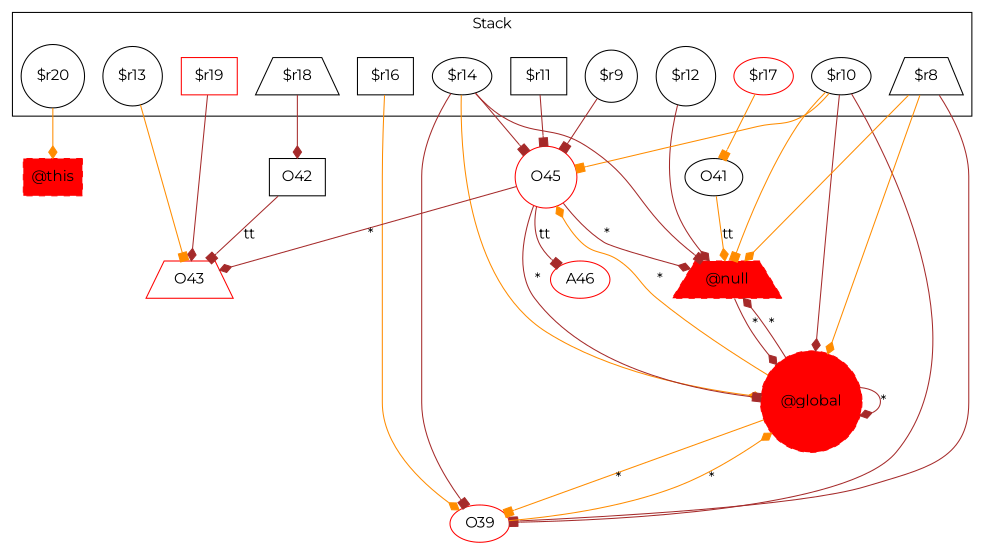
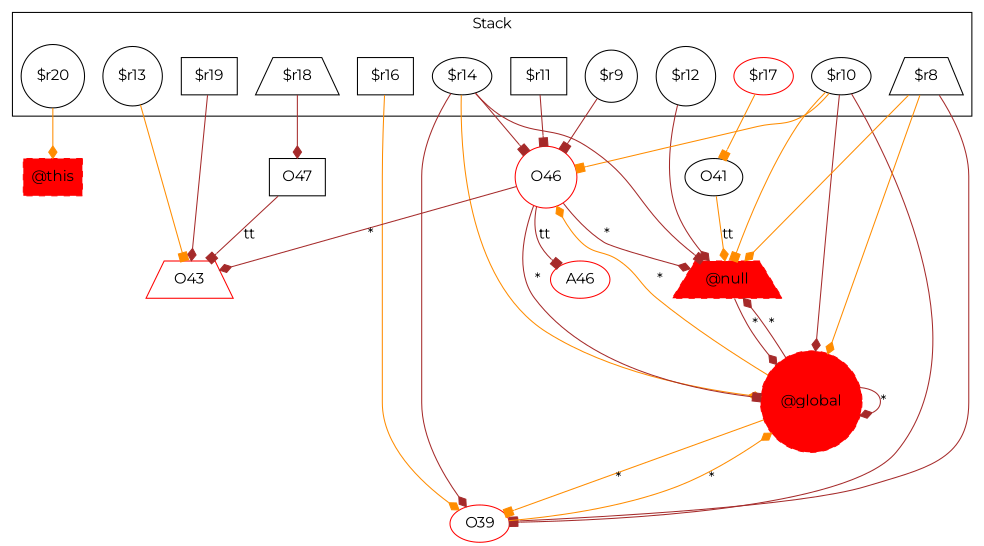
(209, 76) -> (209, 76)
(297, 177) -> (297, 177)
(546, 177) -> (546, 177)
(422, 297) -> (422, 296)
